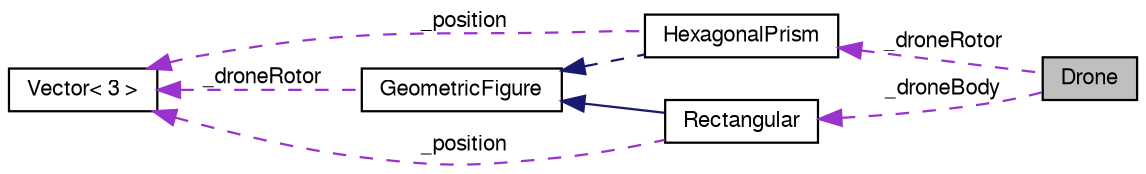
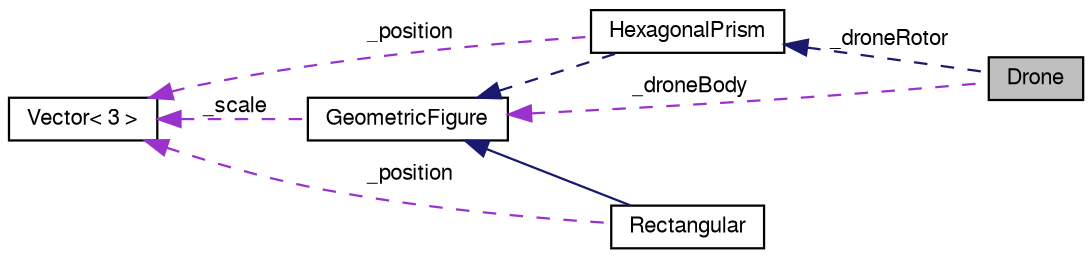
(952, 62) -> (898, 60)
(260, 78) -> (233, 107)
(942, 109) -> (760, 100)
